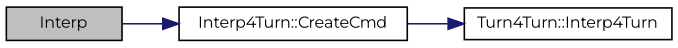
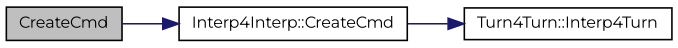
(64, 24) -> (64, 24)
(293, 24) -> (293, 24)
